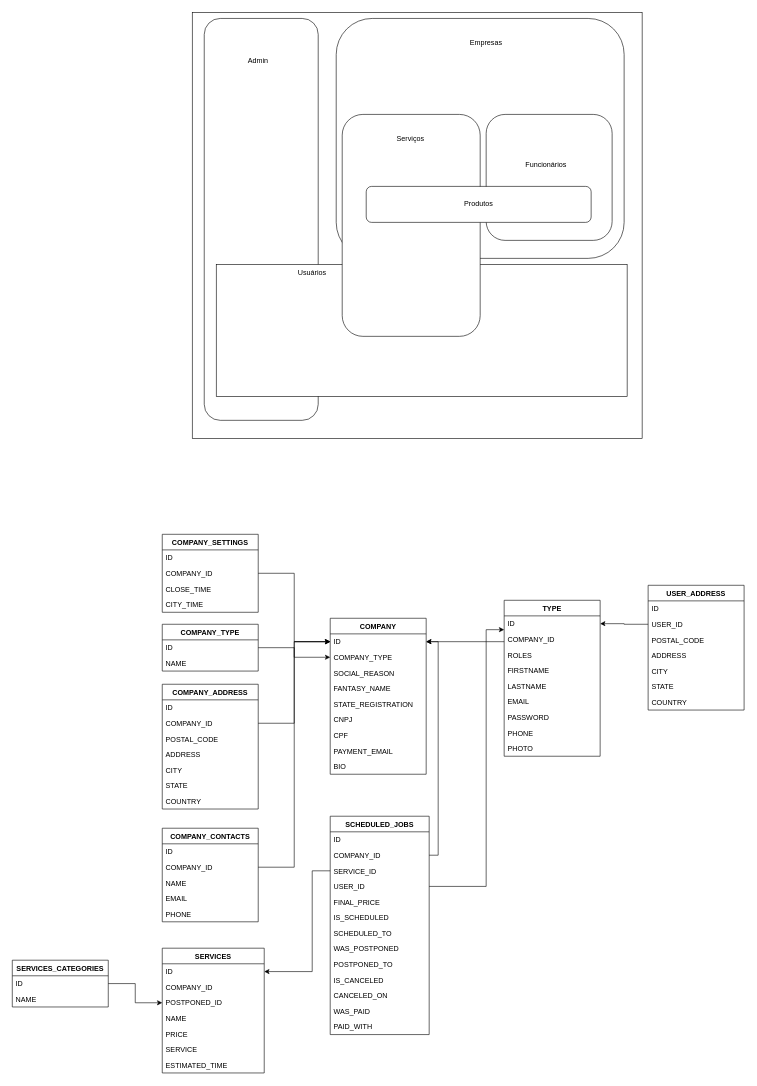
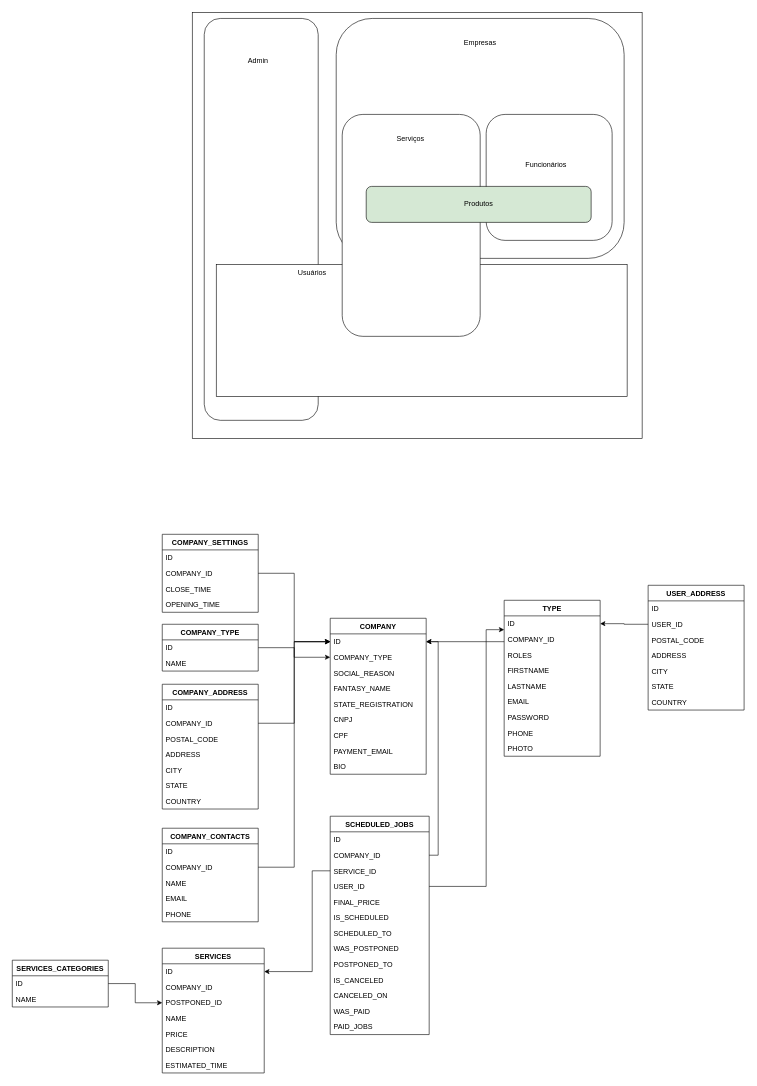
(486, 42) -> (480, 42)
(479, 204) -> (479, 204)
(184, 605) -> (190, 605)
(352, 1027) -> (352, 1027)
(180, 1050) -> (188, 1050)
